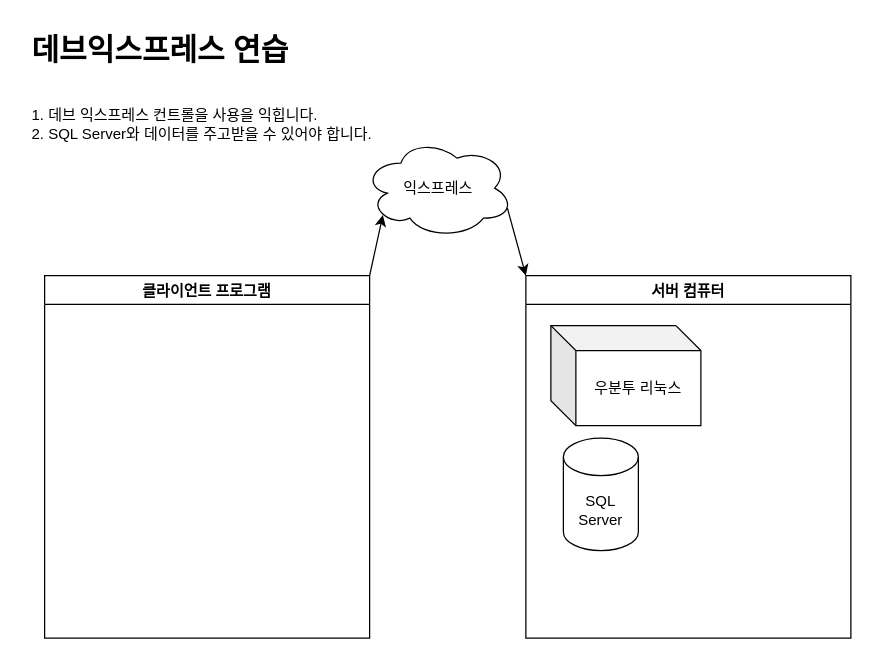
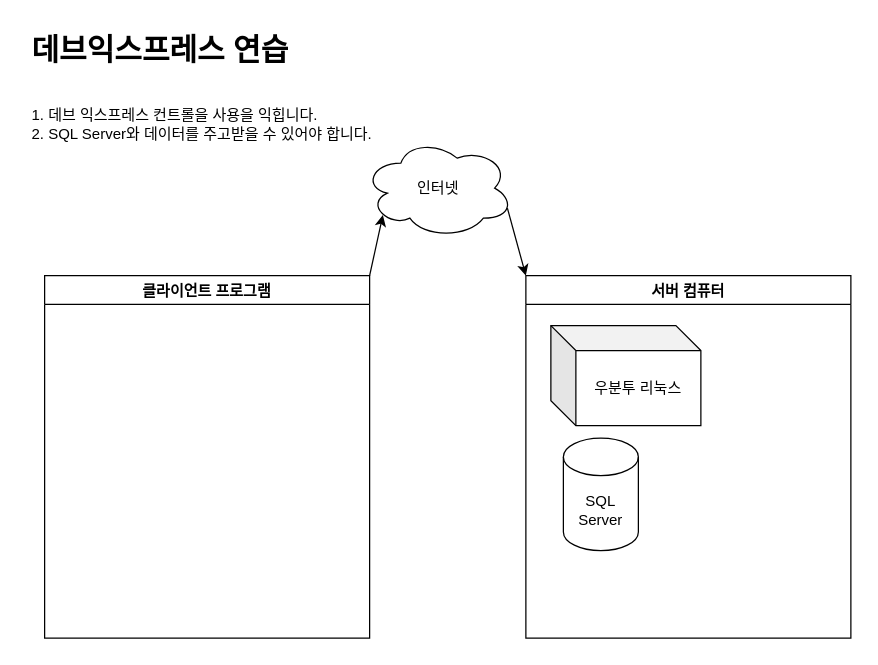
(438, 188) -> (438, 188)
